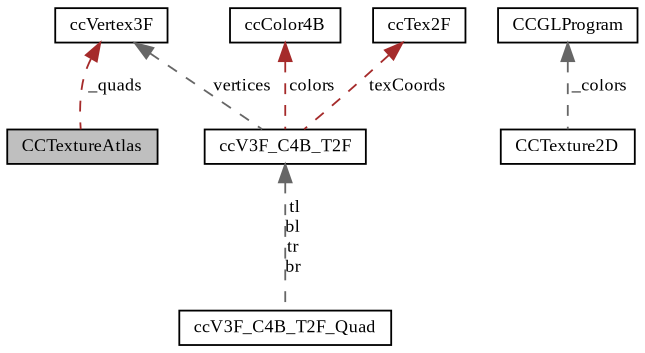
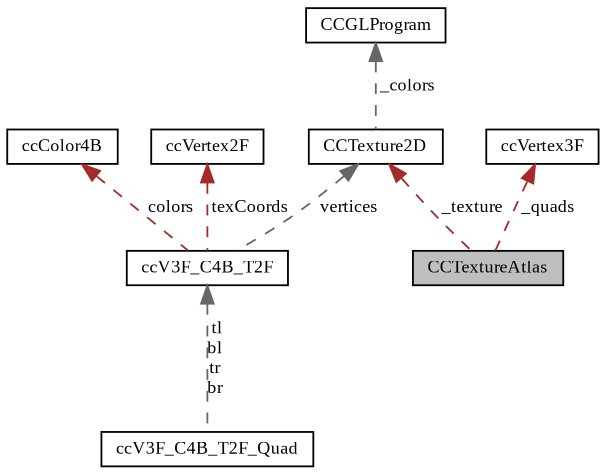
(419, 25) -> (207, 147)
(206, 91) -> (292, 216)
none -> (436, 215)
